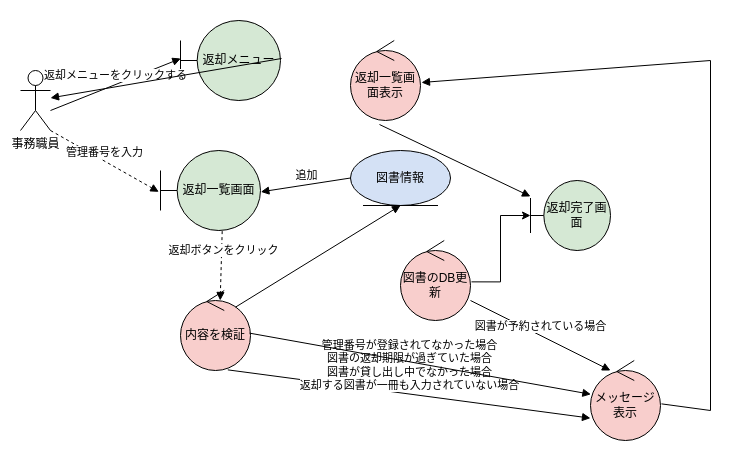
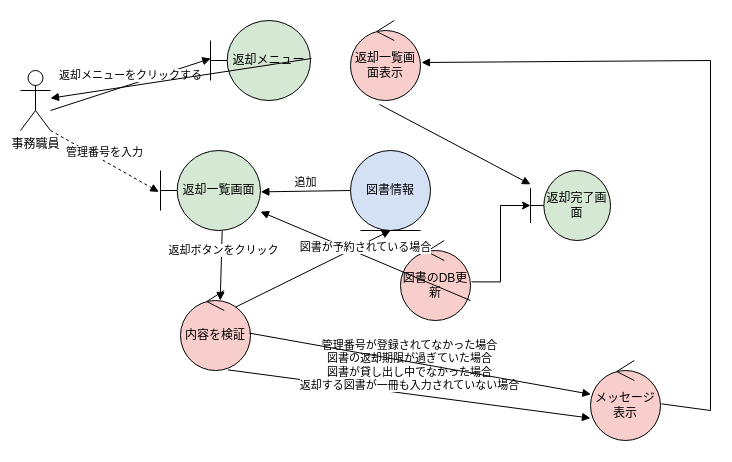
(231, 61) -> (261, 61)
(386, 81) -> (386, 61)
(401, 178) -> (391, 191)
(571, 216) -> (571, 206)
(221, 273) -> (221, 273)
(537, 334) -> (370, 258)
